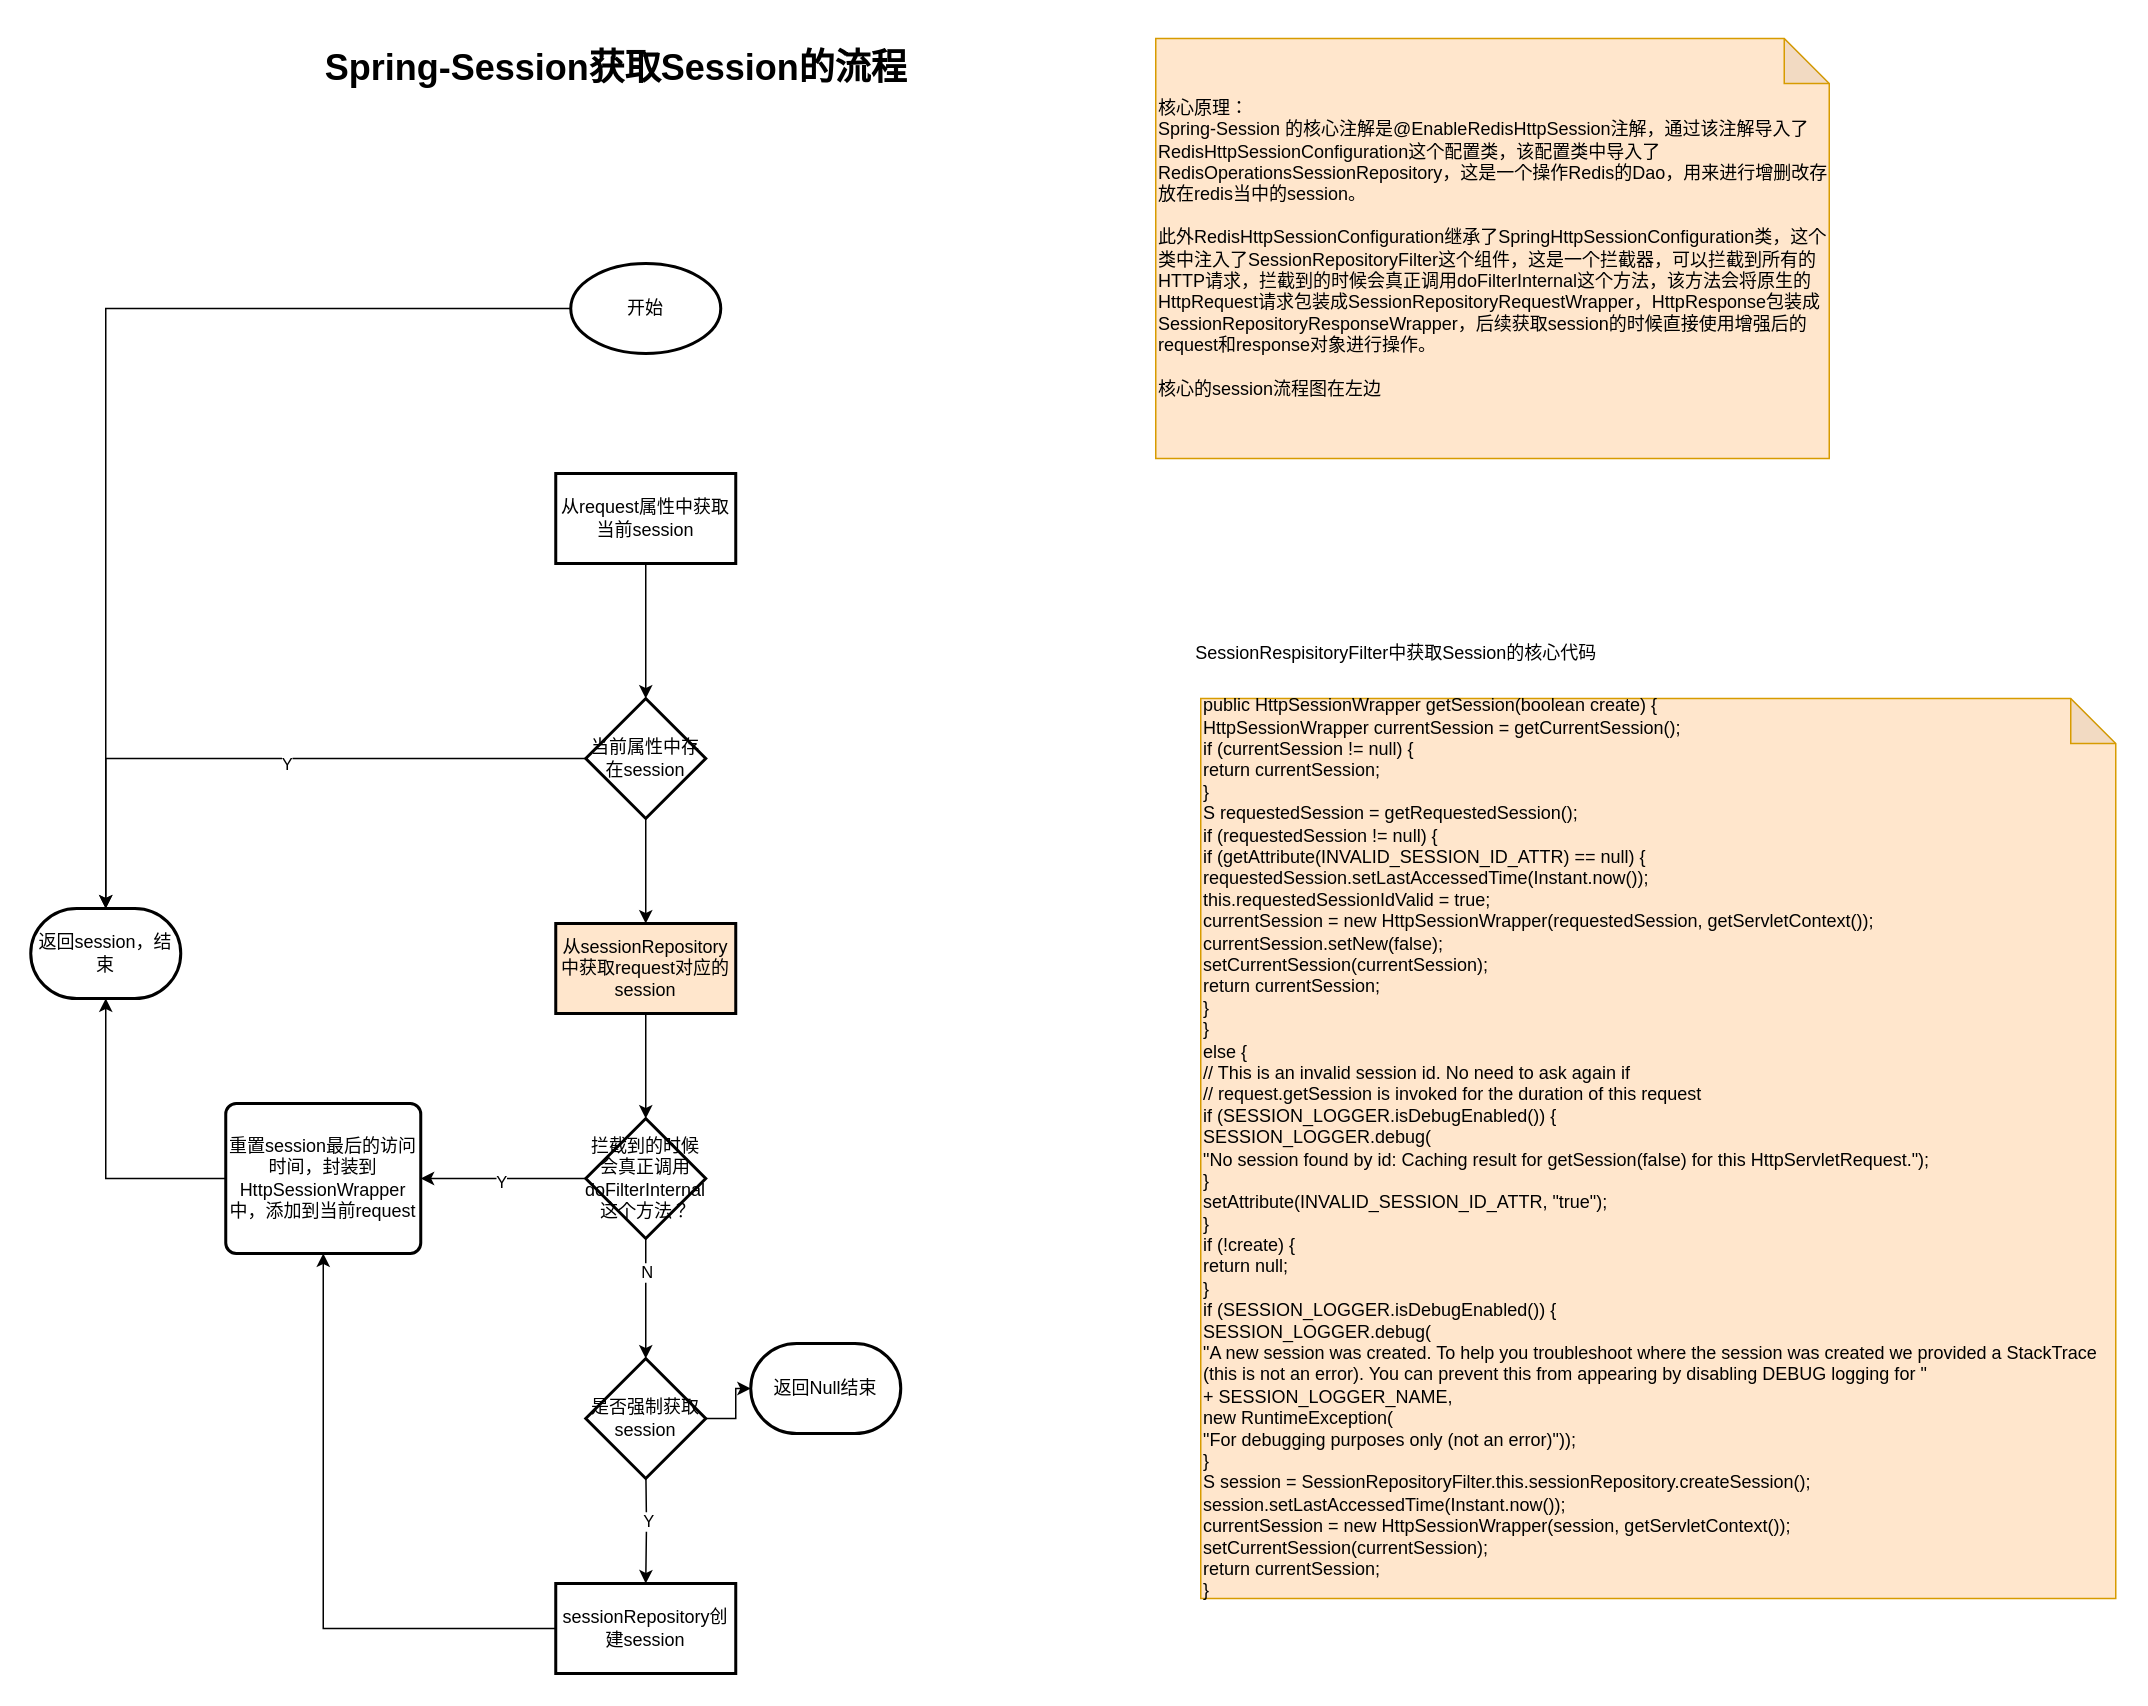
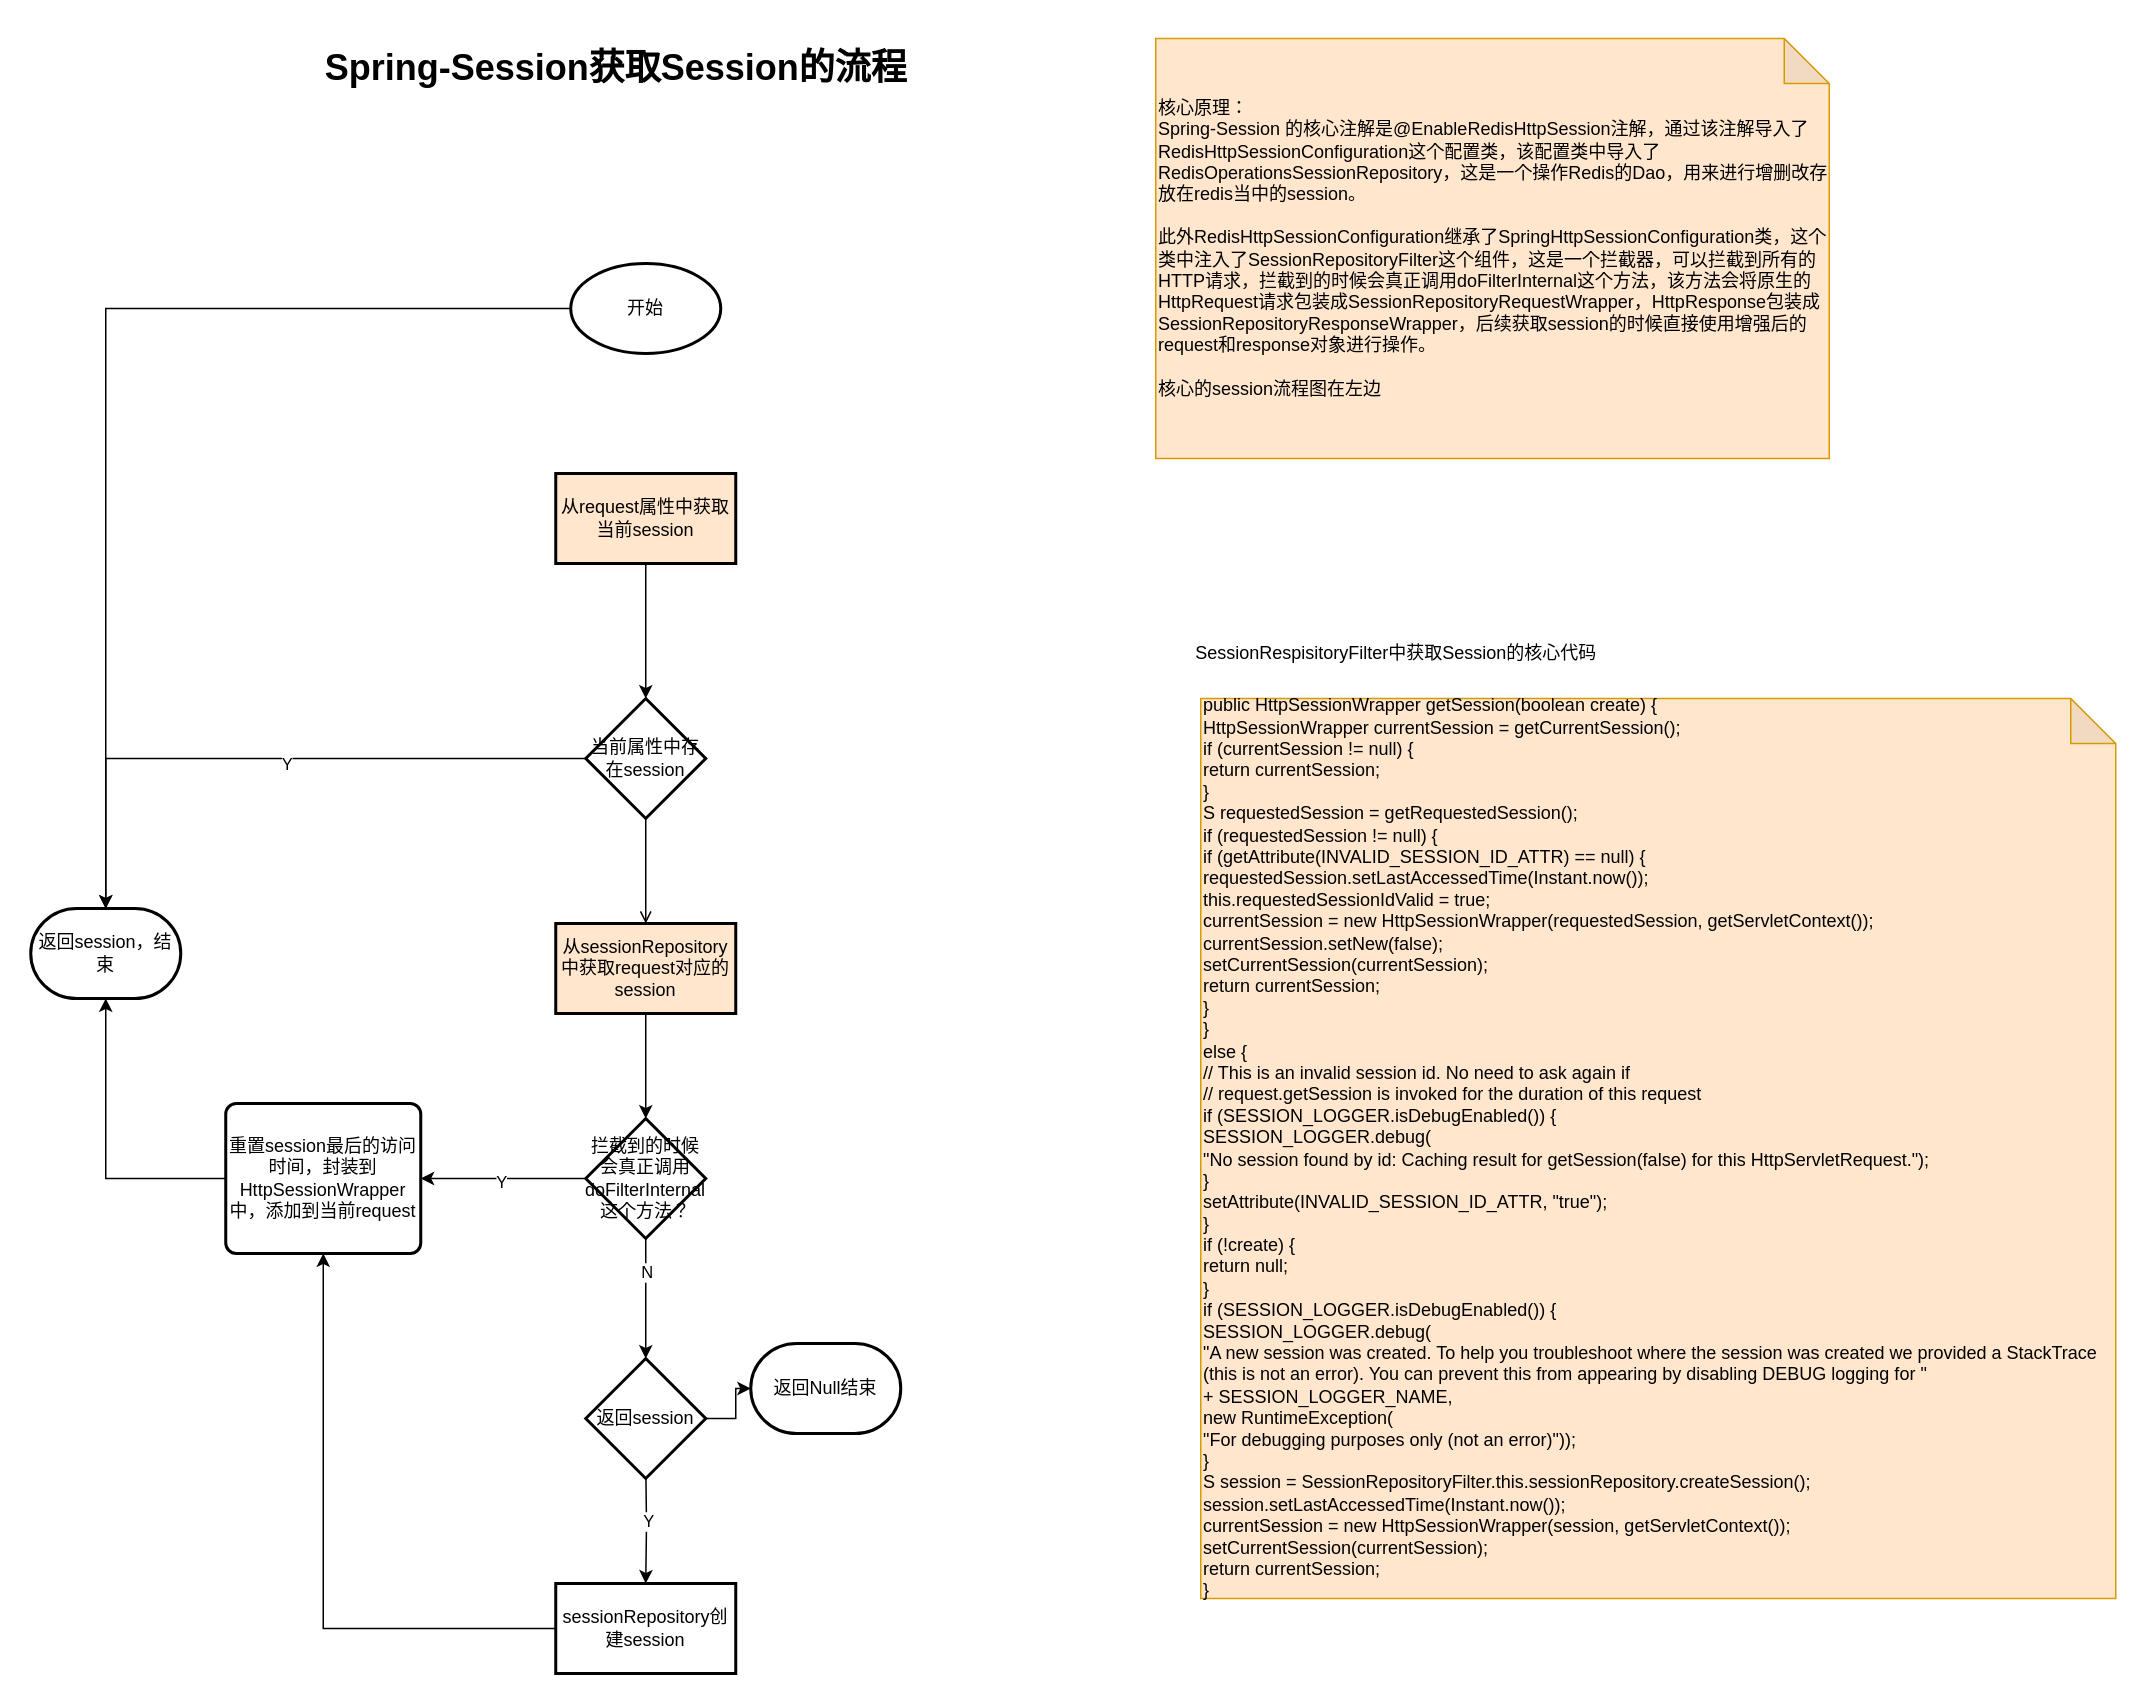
(646, 518) -> (646, 518)
(646, 912) -> (646, 914)
(646, 1418) -> (646, 1418)
